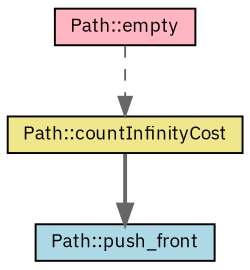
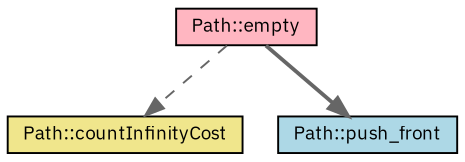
(125, 179) -> (300, 74)
